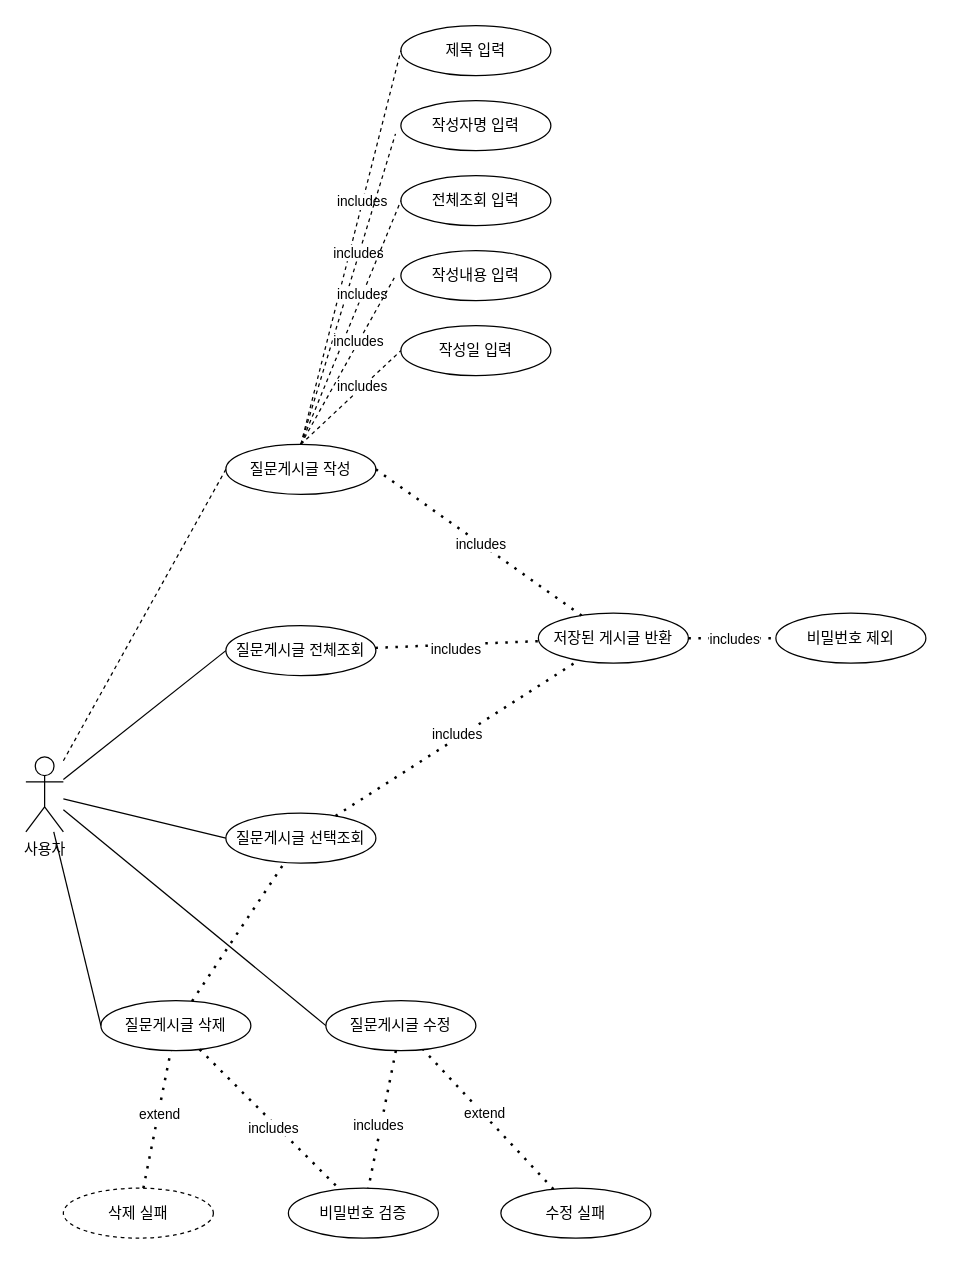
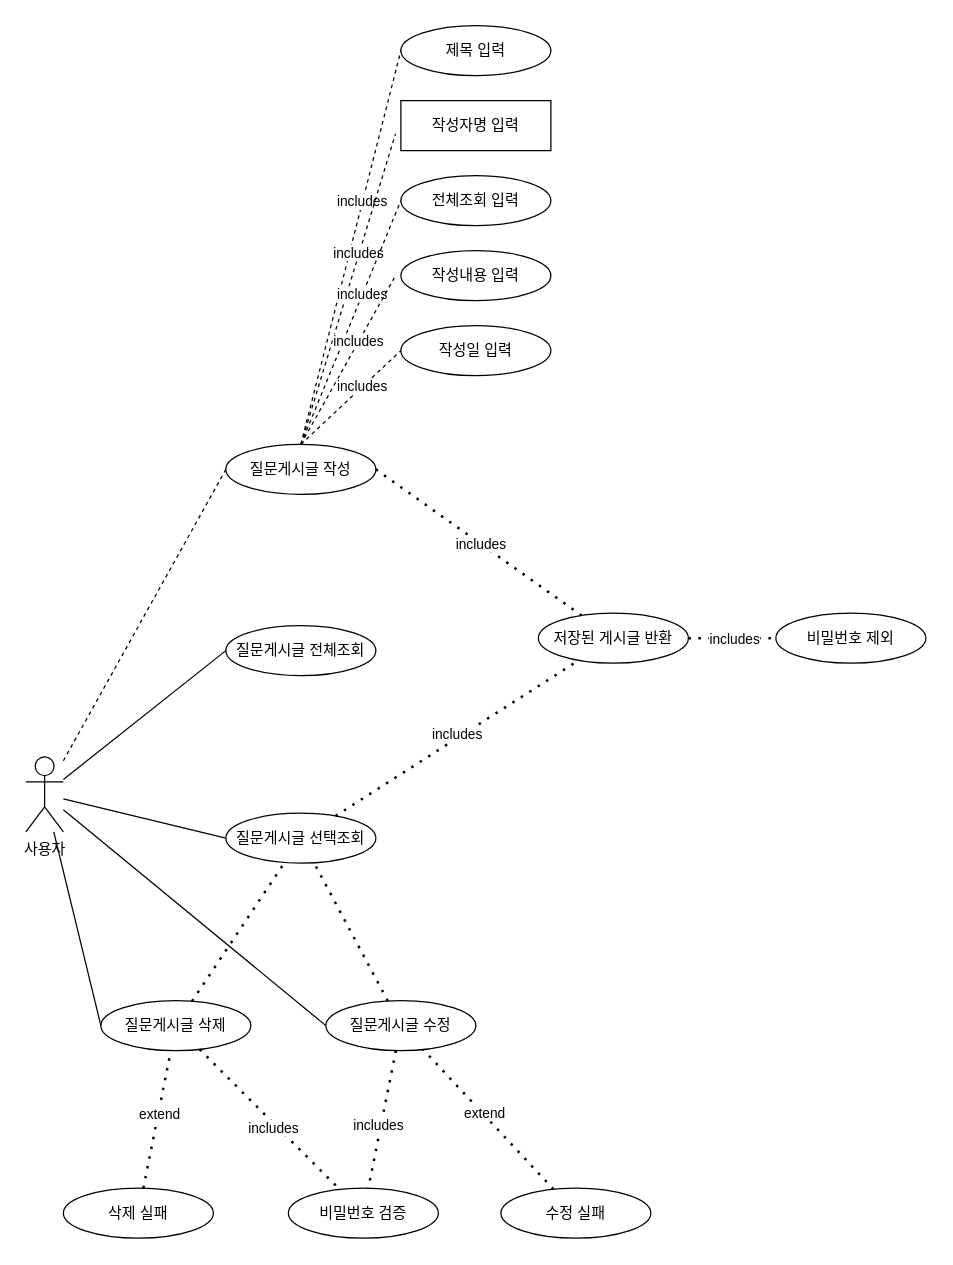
(476, 126) -> (476, 126)
(456, 645) -> none
none -> (351, 932)
(138, 1213) -> (138, 1213)
